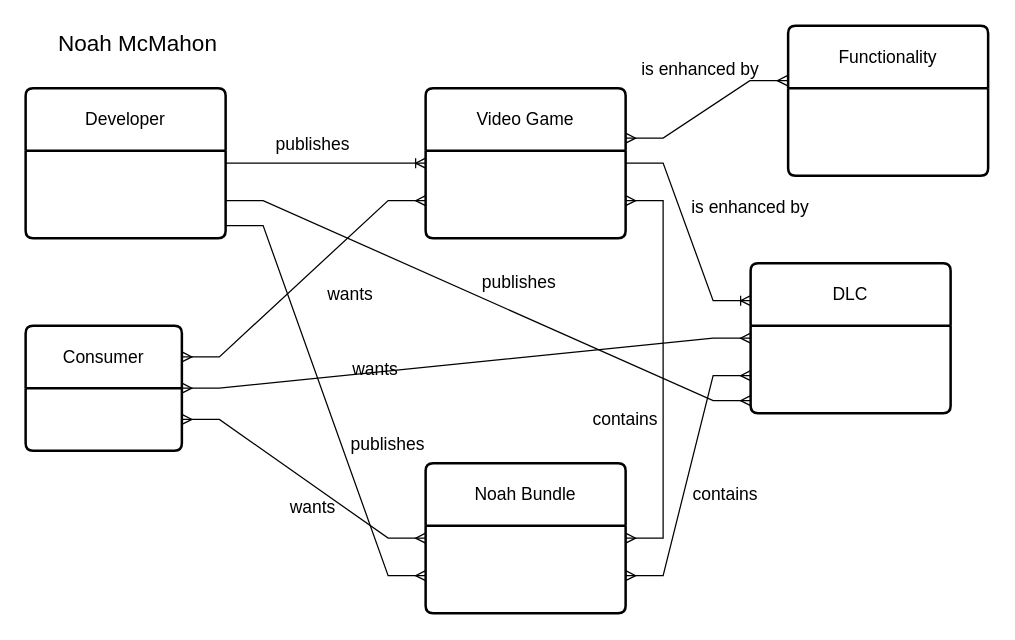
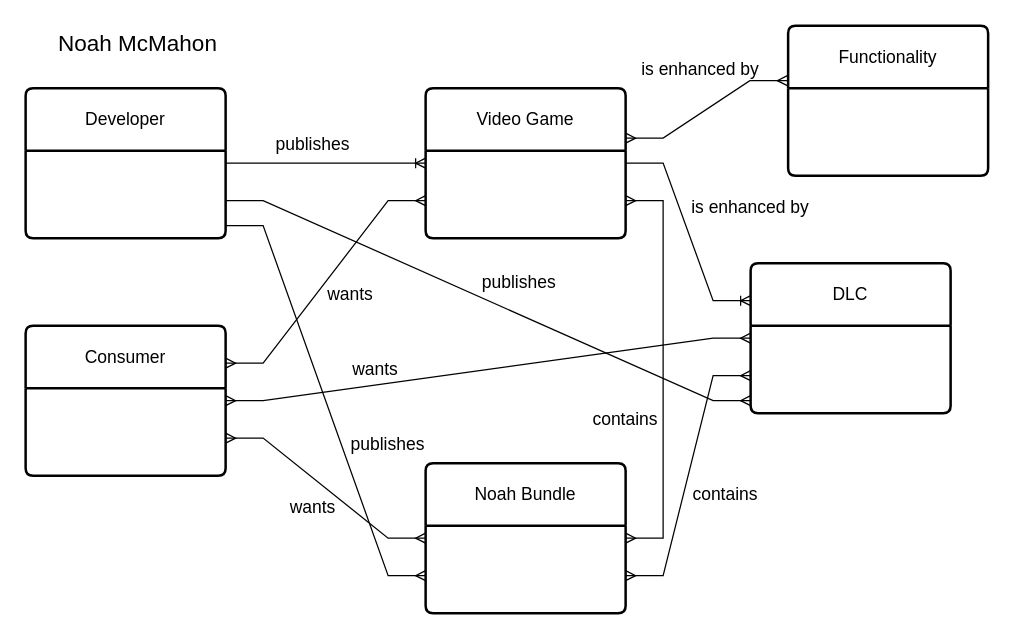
(104, 388) -> (126, 401)
